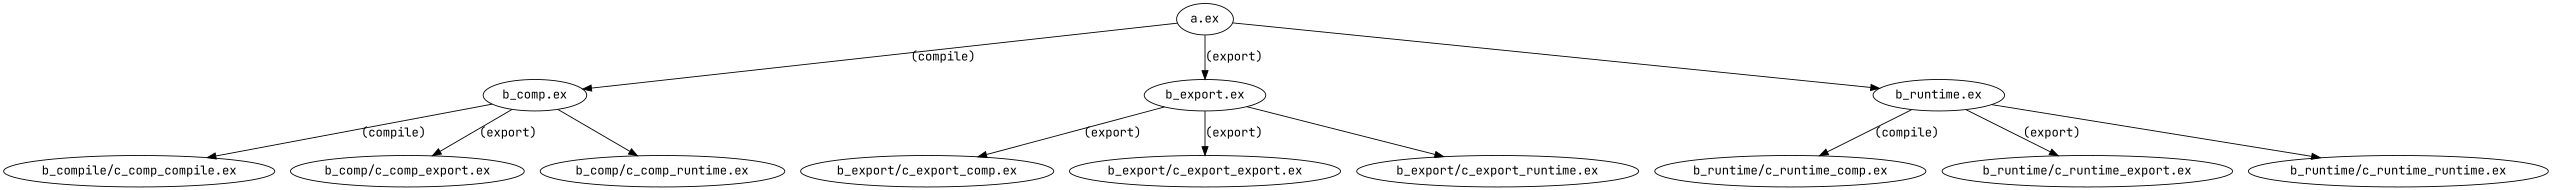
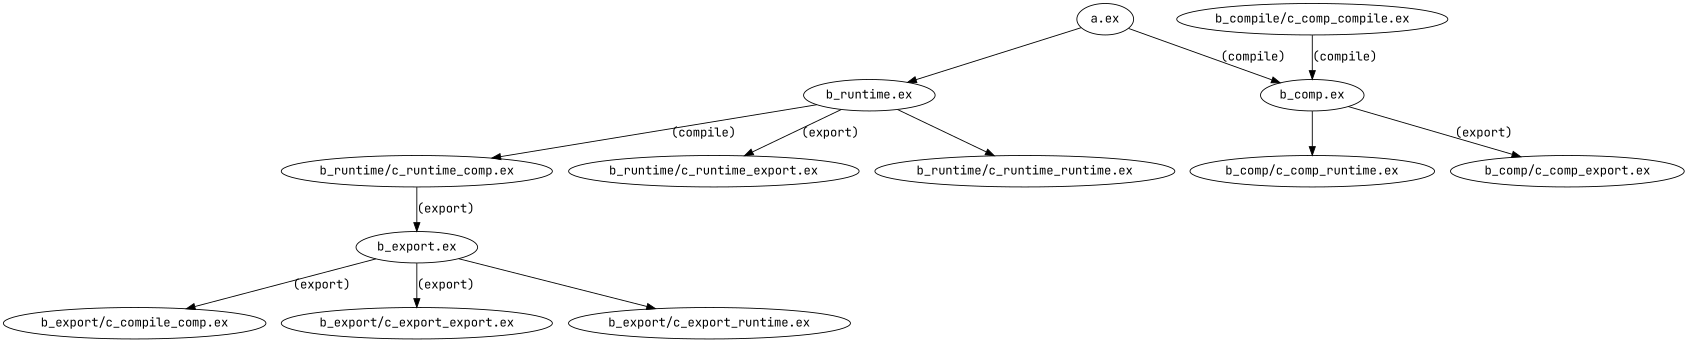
(1205, 53) -> (417, 205)
(354, 130) -> (1312, 53)
(927, 171) -> (135, 323)
